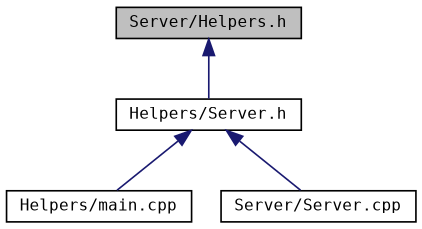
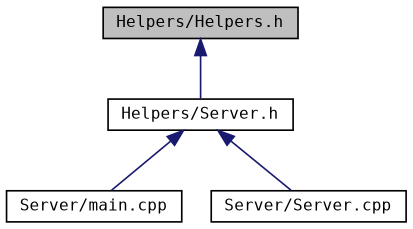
(209, 23) -> (201, 23)
(99, 206) -> (94, 206)
